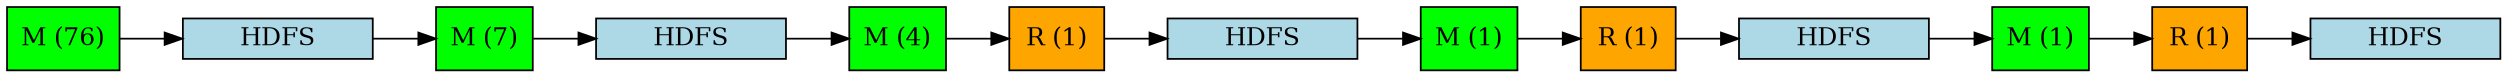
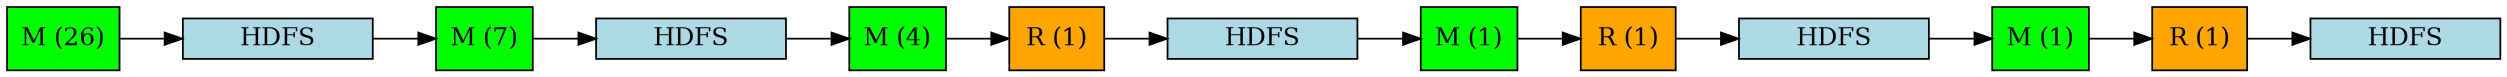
(63, 39) -> (63, 39)
